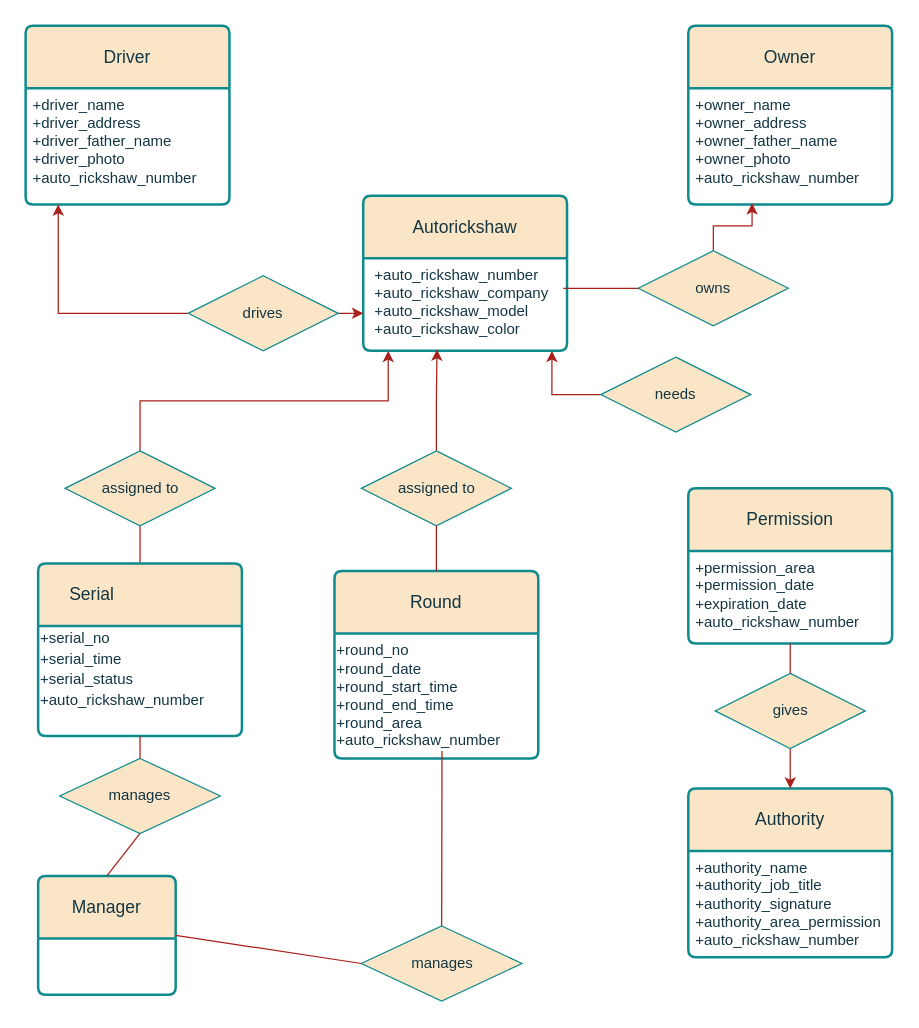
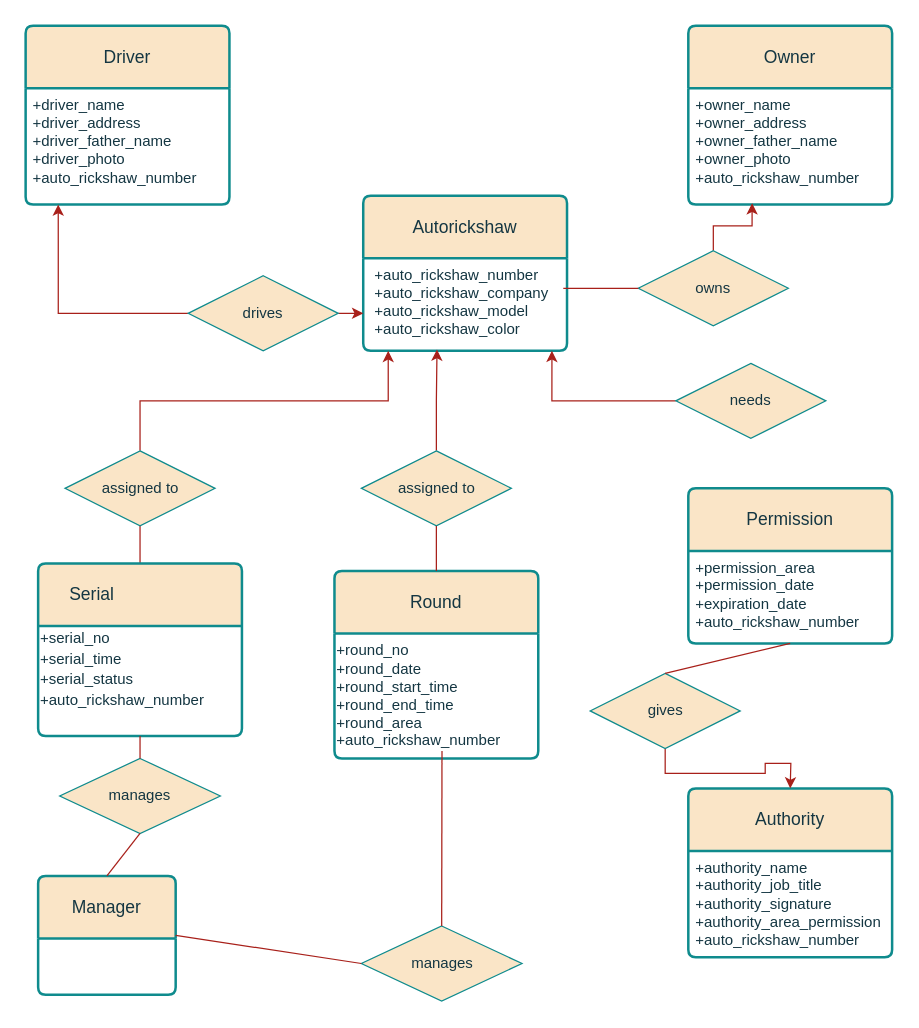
(676, 394) -> (751, 401)
(790, 711) -> (665, 711)
